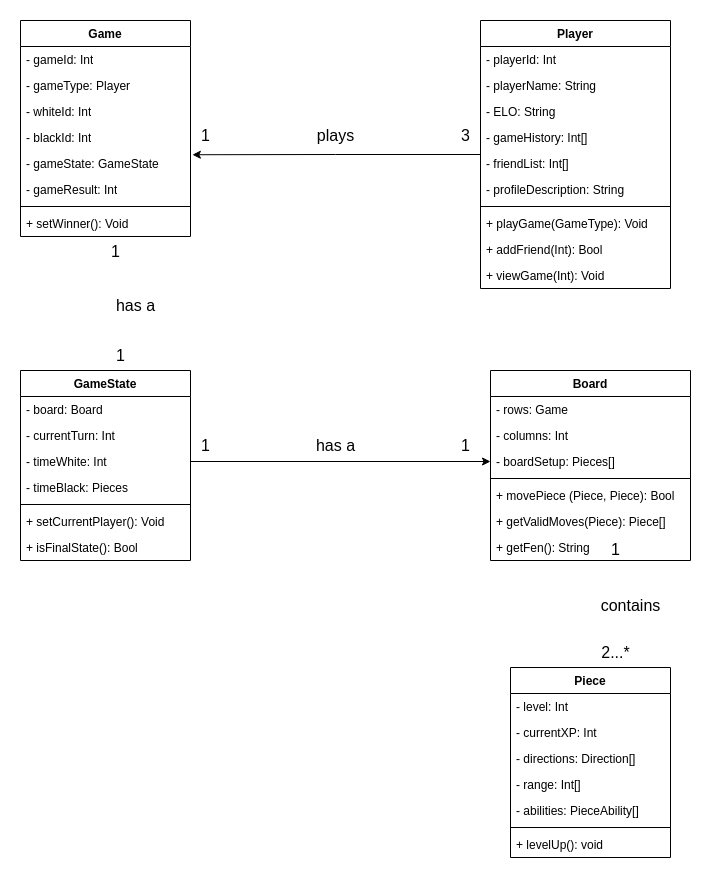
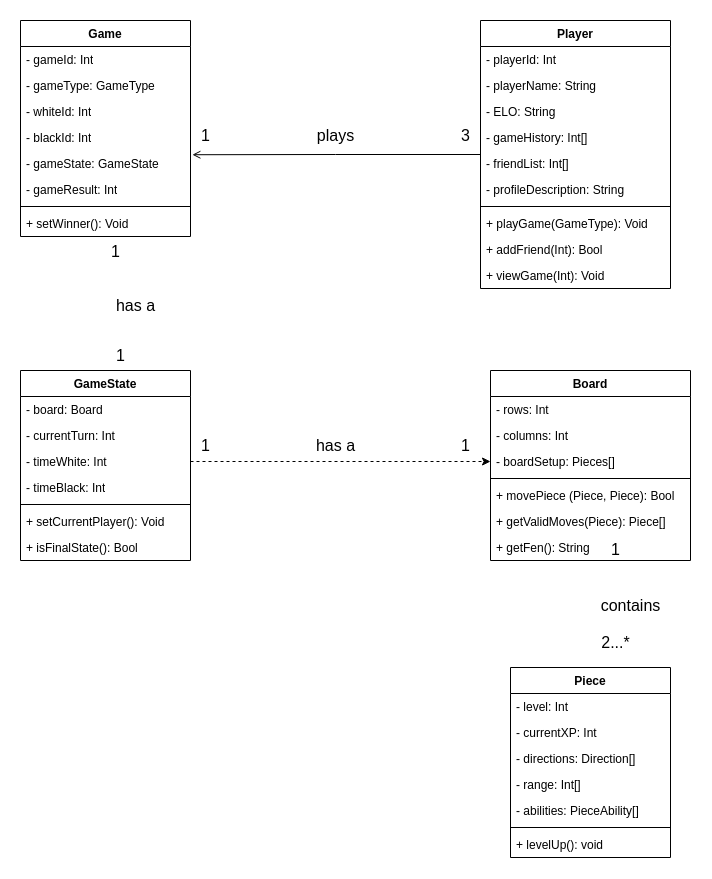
(81, 87) -> (89, 87)
(201, 155) -> (199, 155)
(532, 411) -> (529, 411)
(338, 462) -> (338, 462)
(81, 489) -> (72, 489)
(616, 653) -> (616, 643)
